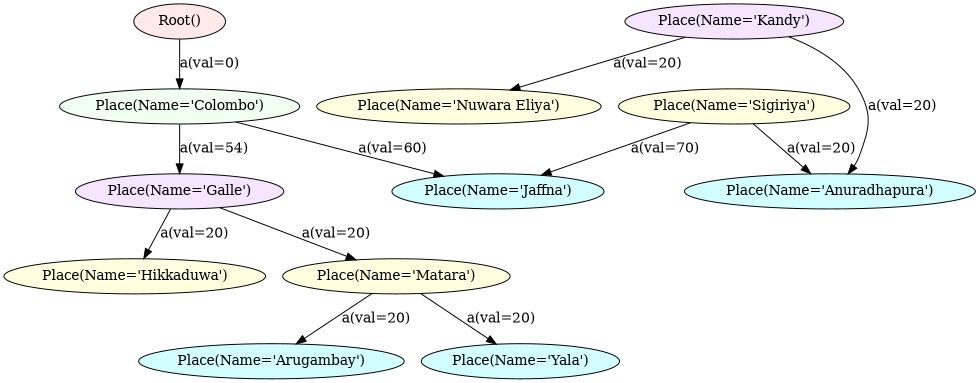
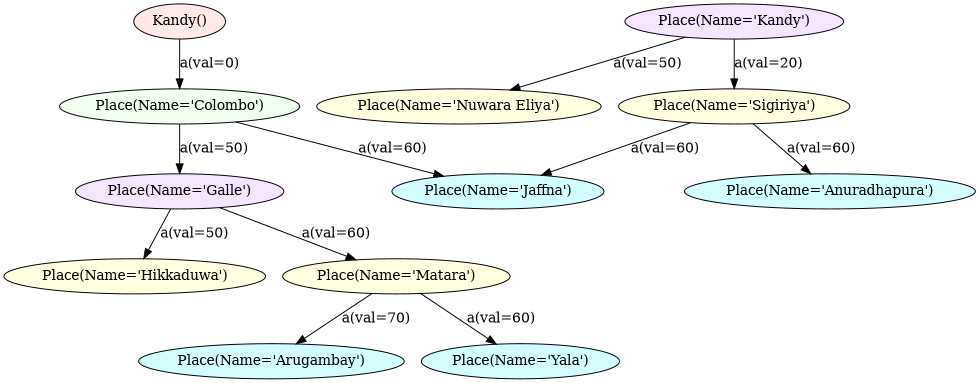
(180, 21) -> (180, 21)
(647, 64) -> (647, 64)
(856, 86) -> (734, 59)
(214, 149) -> (214, 149)
(665, 149) -> (665, 149)
(821, 149) -> (821, 149)
(194, 234) -> (194, 234)
(336, 234) -> (336, 234)
(376, 319) -> (376, 319)
(501, 319) -> (501, 319)
